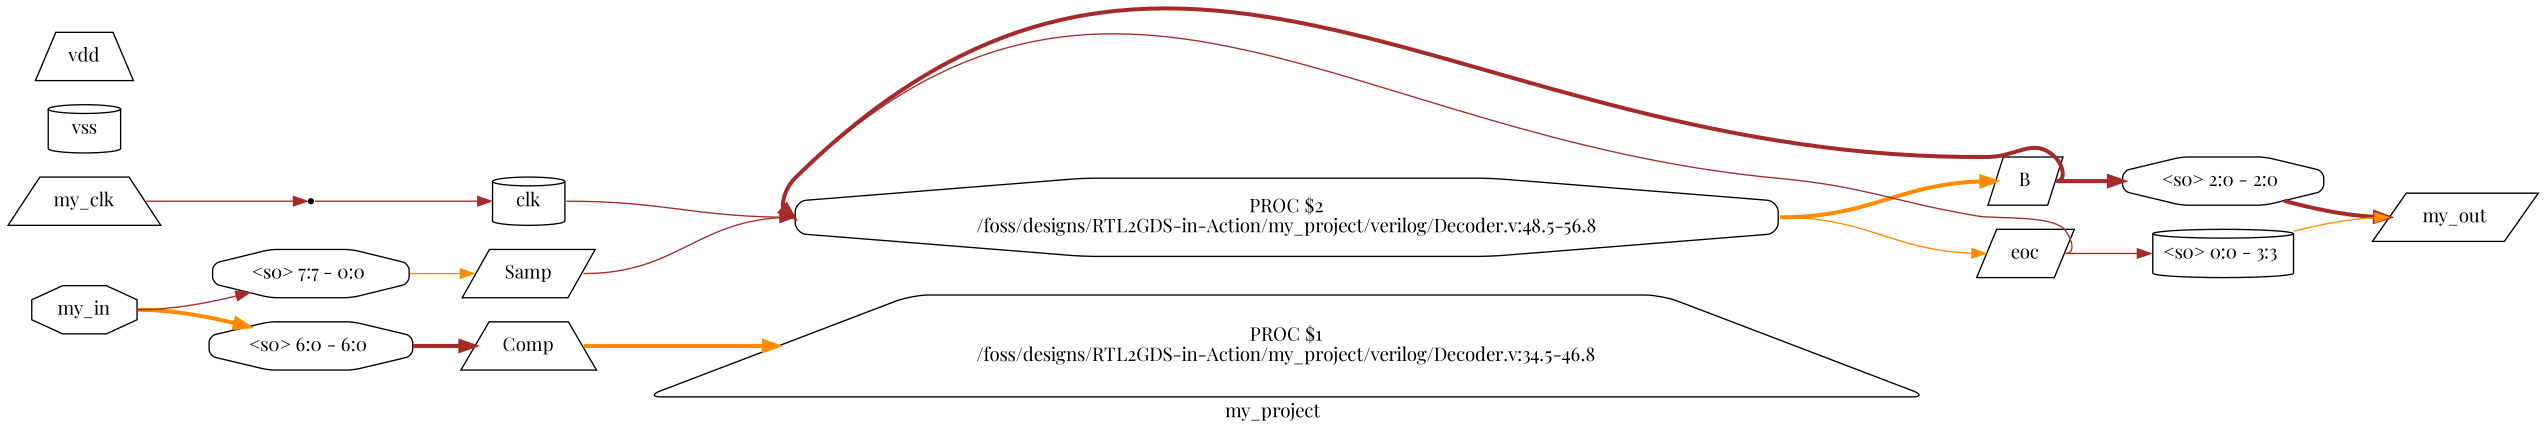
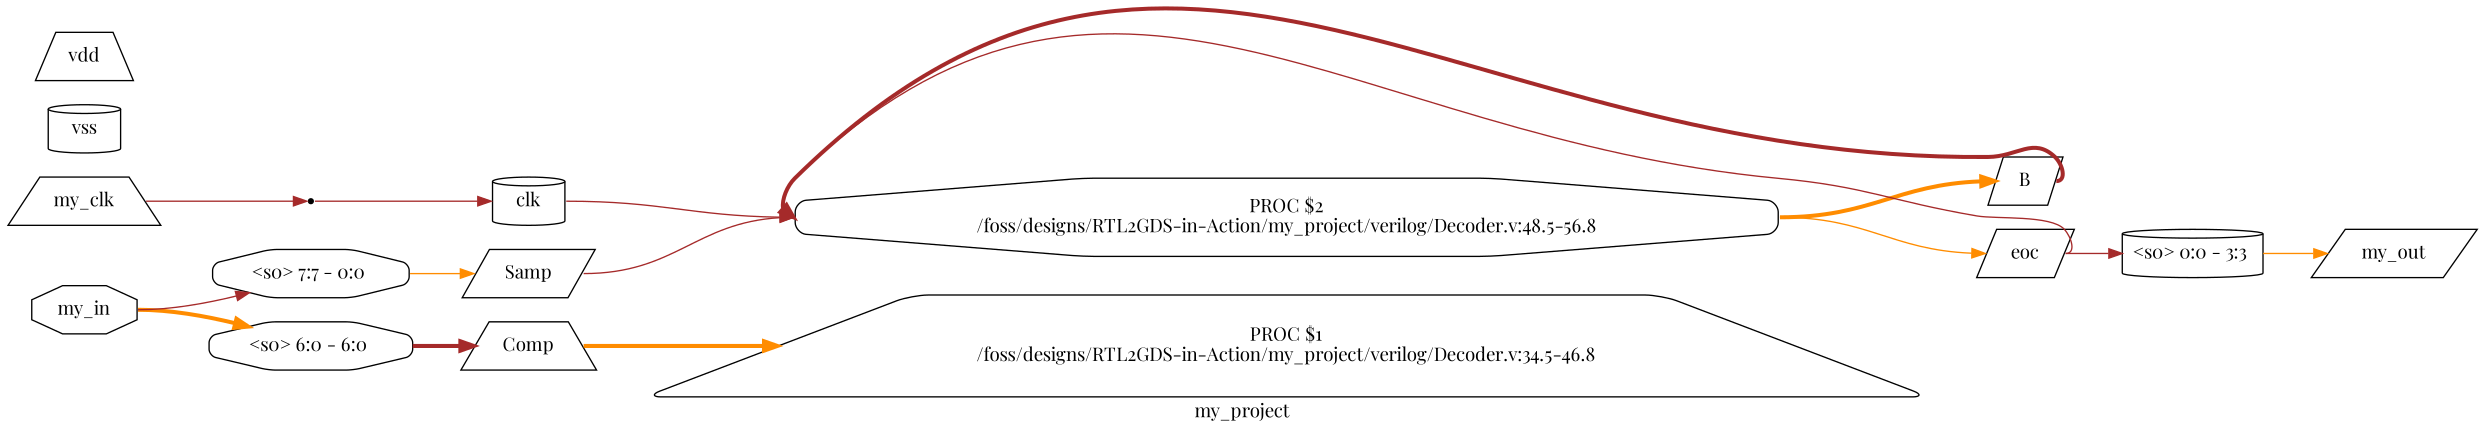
(2223, 181) -> none
